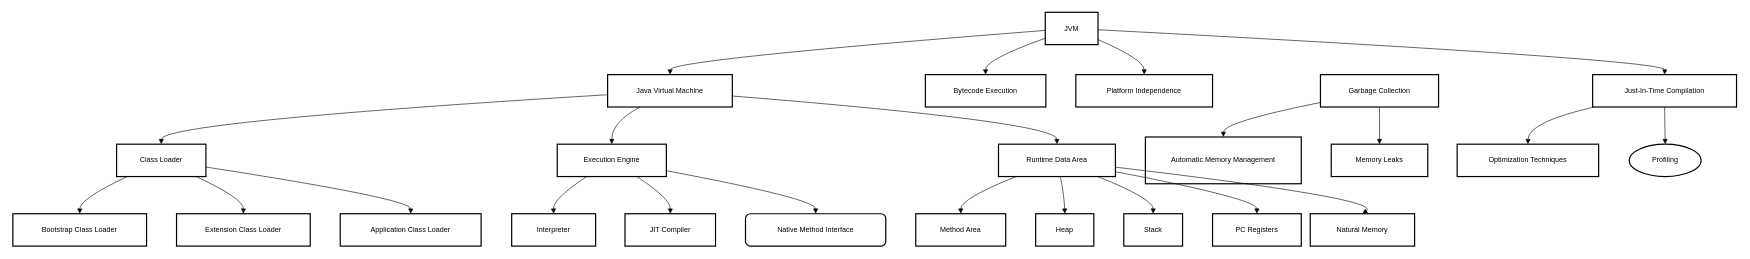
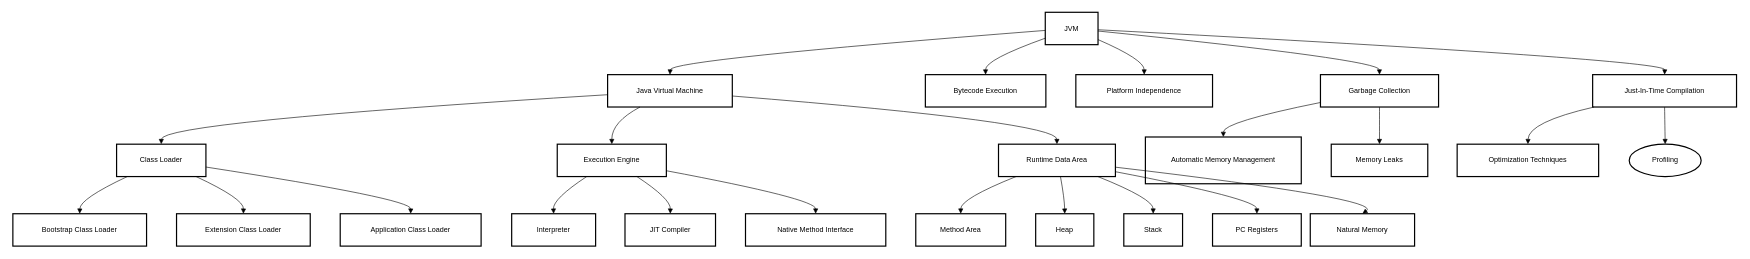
none -> (1239, 46)
(816, 230) -> (816, 230)
